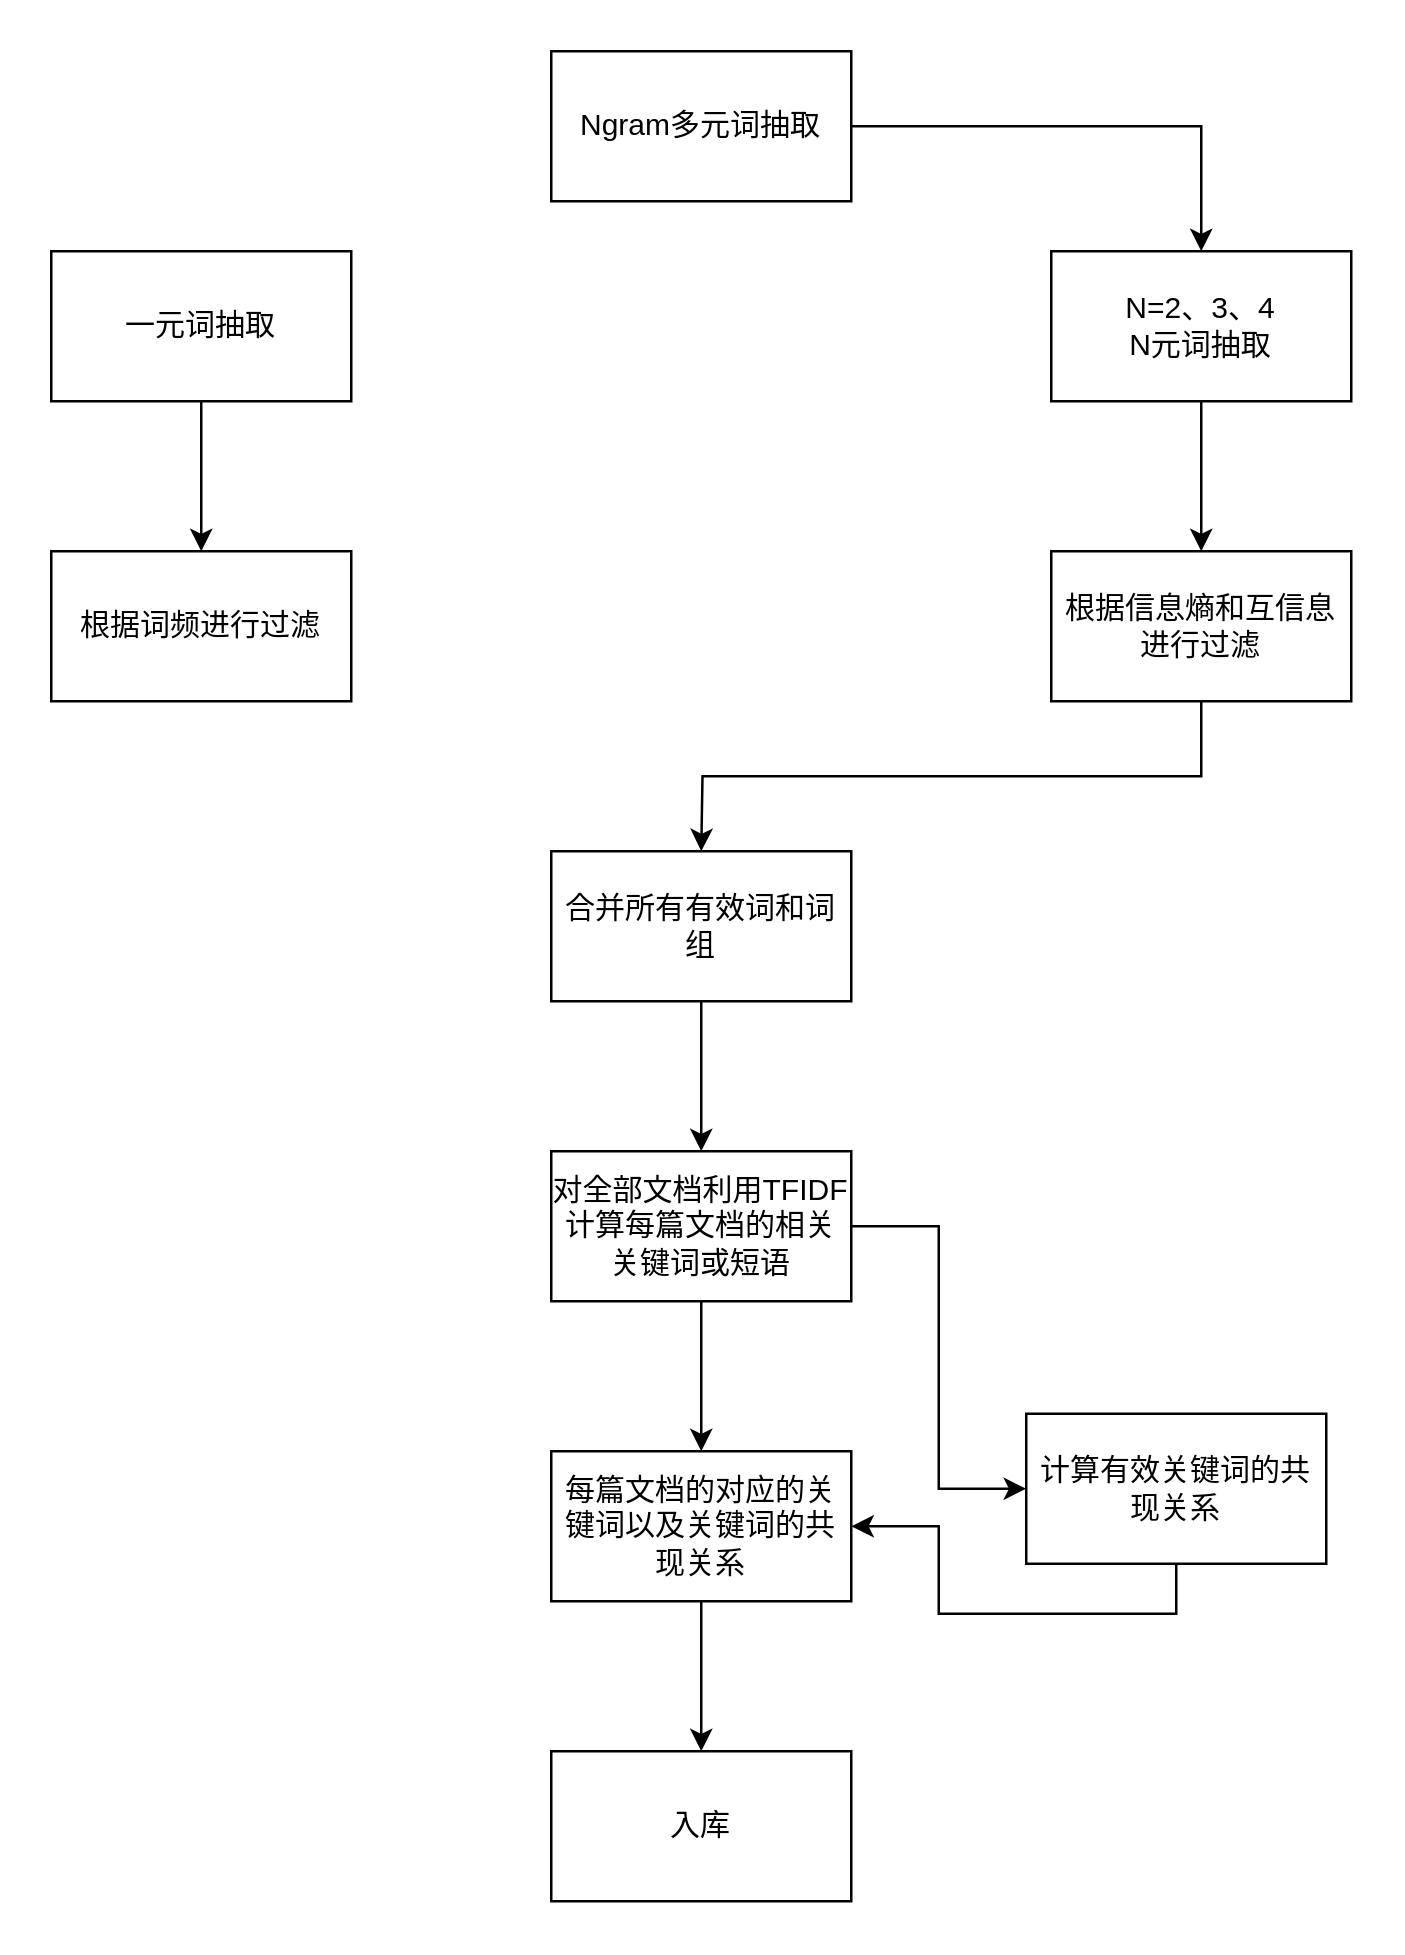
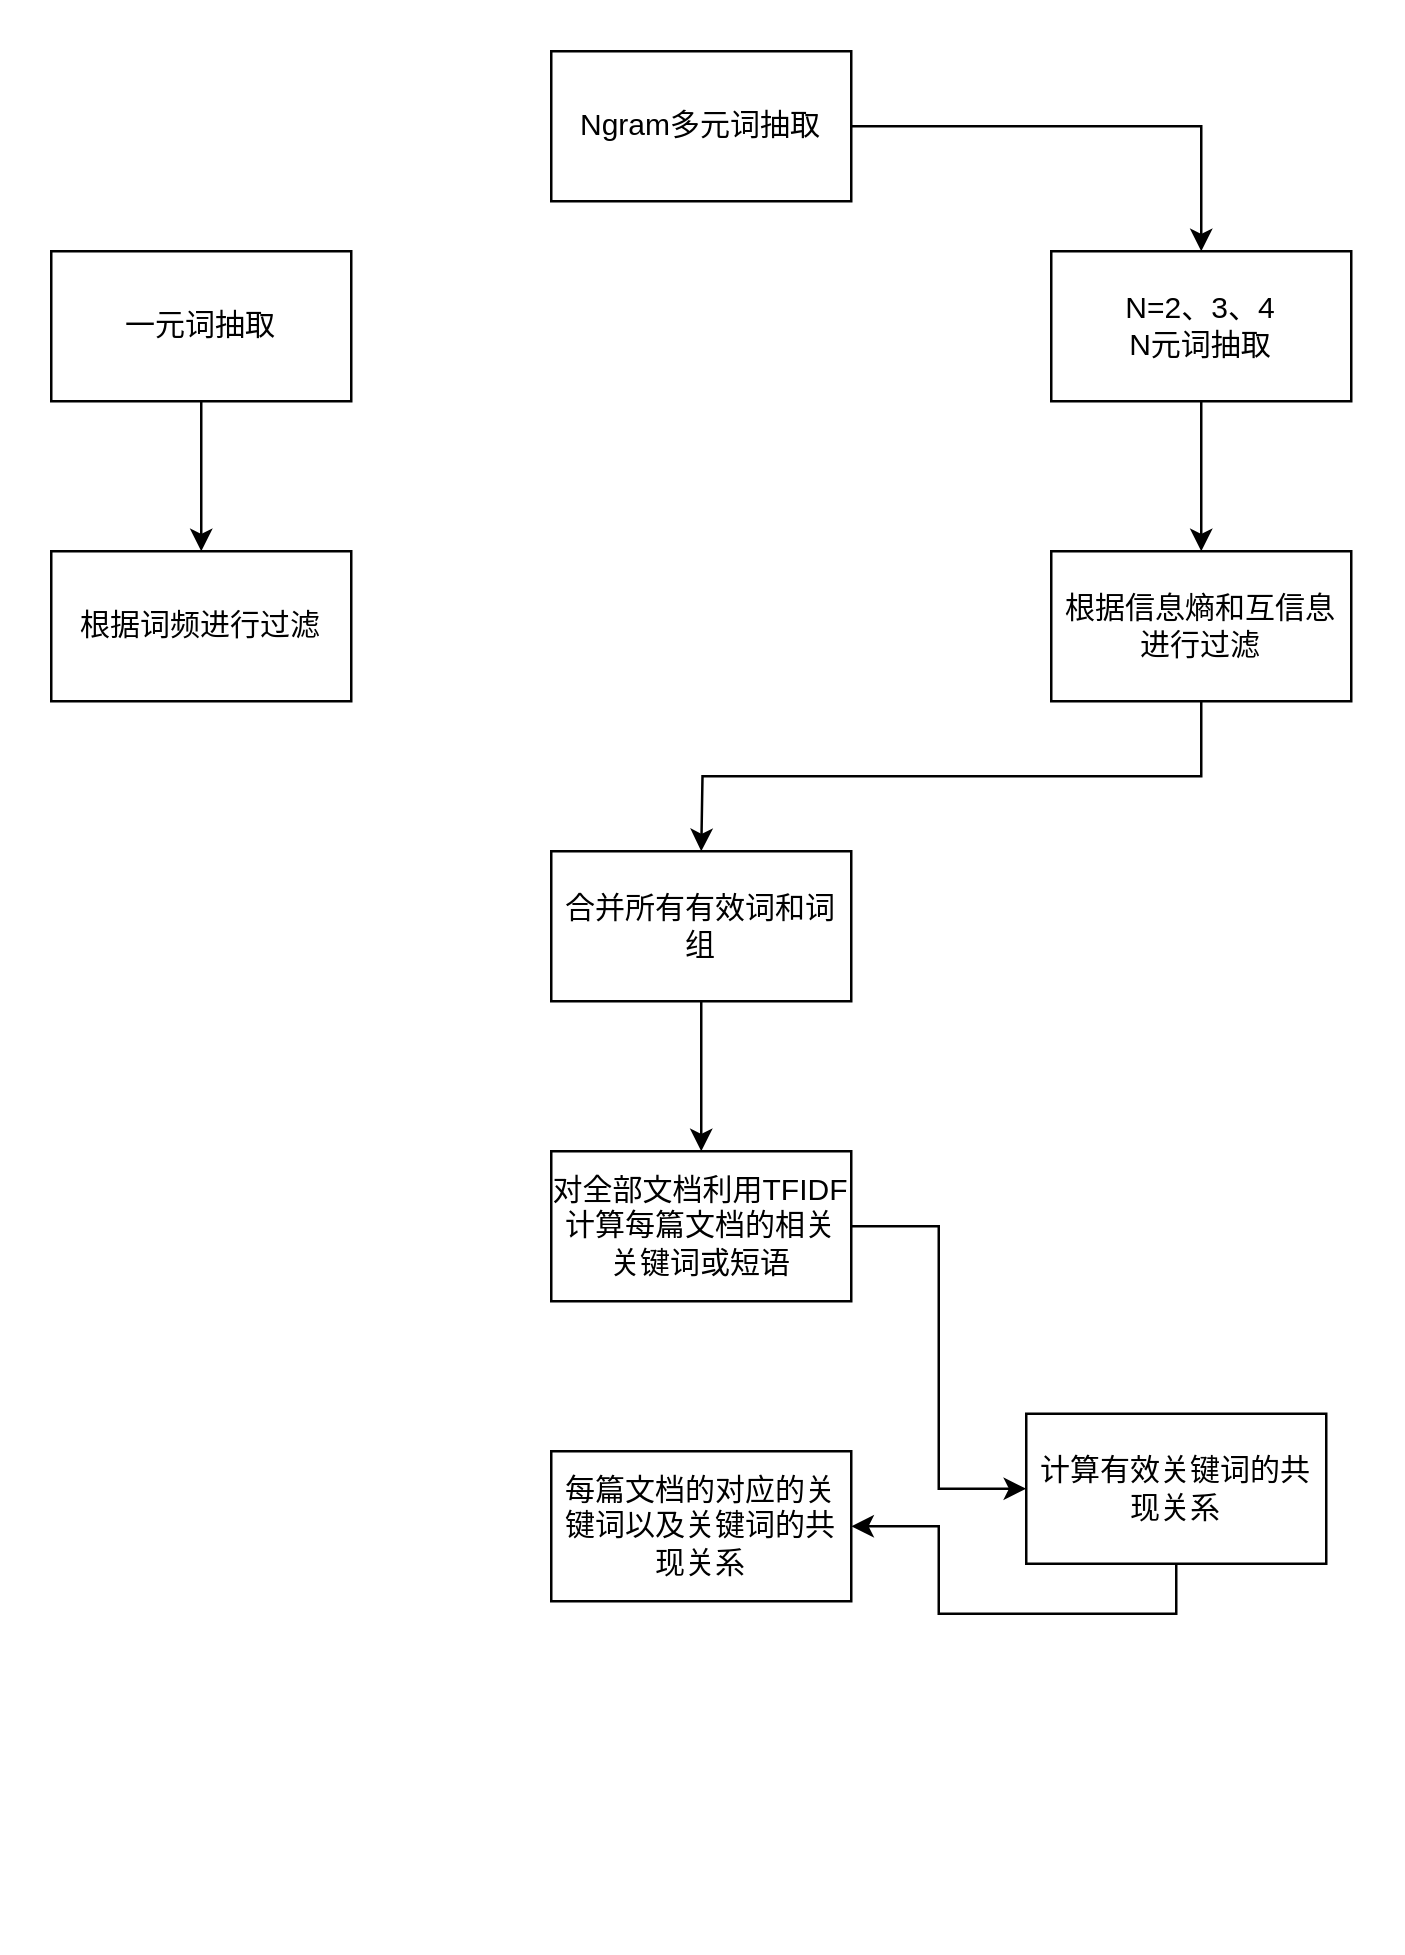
(701, 1368) -> none
(701, 1668) -> none
(701, 1826) -> none
